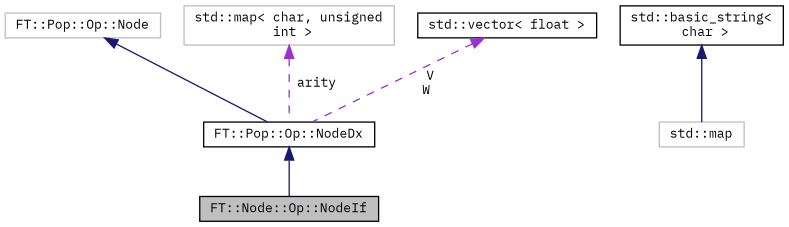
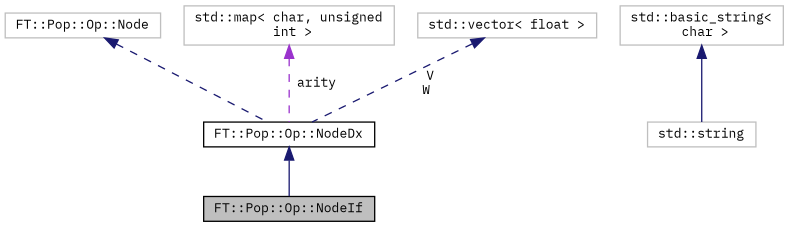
(507, 25) -> (507, 25)
(702, 25) -> (702, 25)
(192, 83) -> (192, 83)
(392, 83) -> (392, 83)
(702, 134) -> (702, 134)
(289, 209) -> (289, 209)
